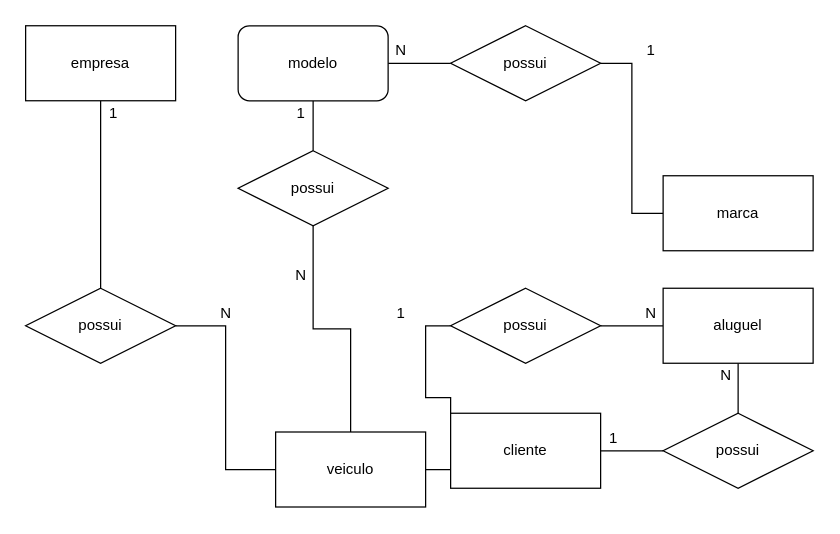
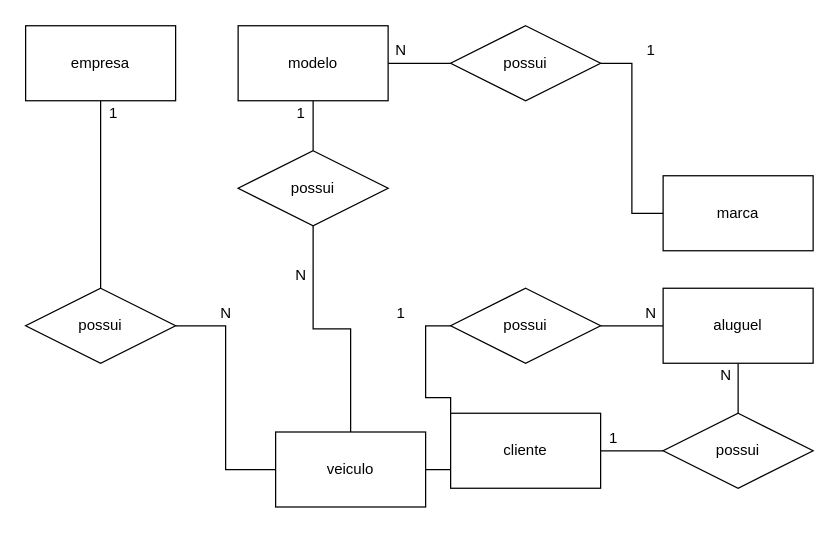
(313, 63) -> (313, 63)
